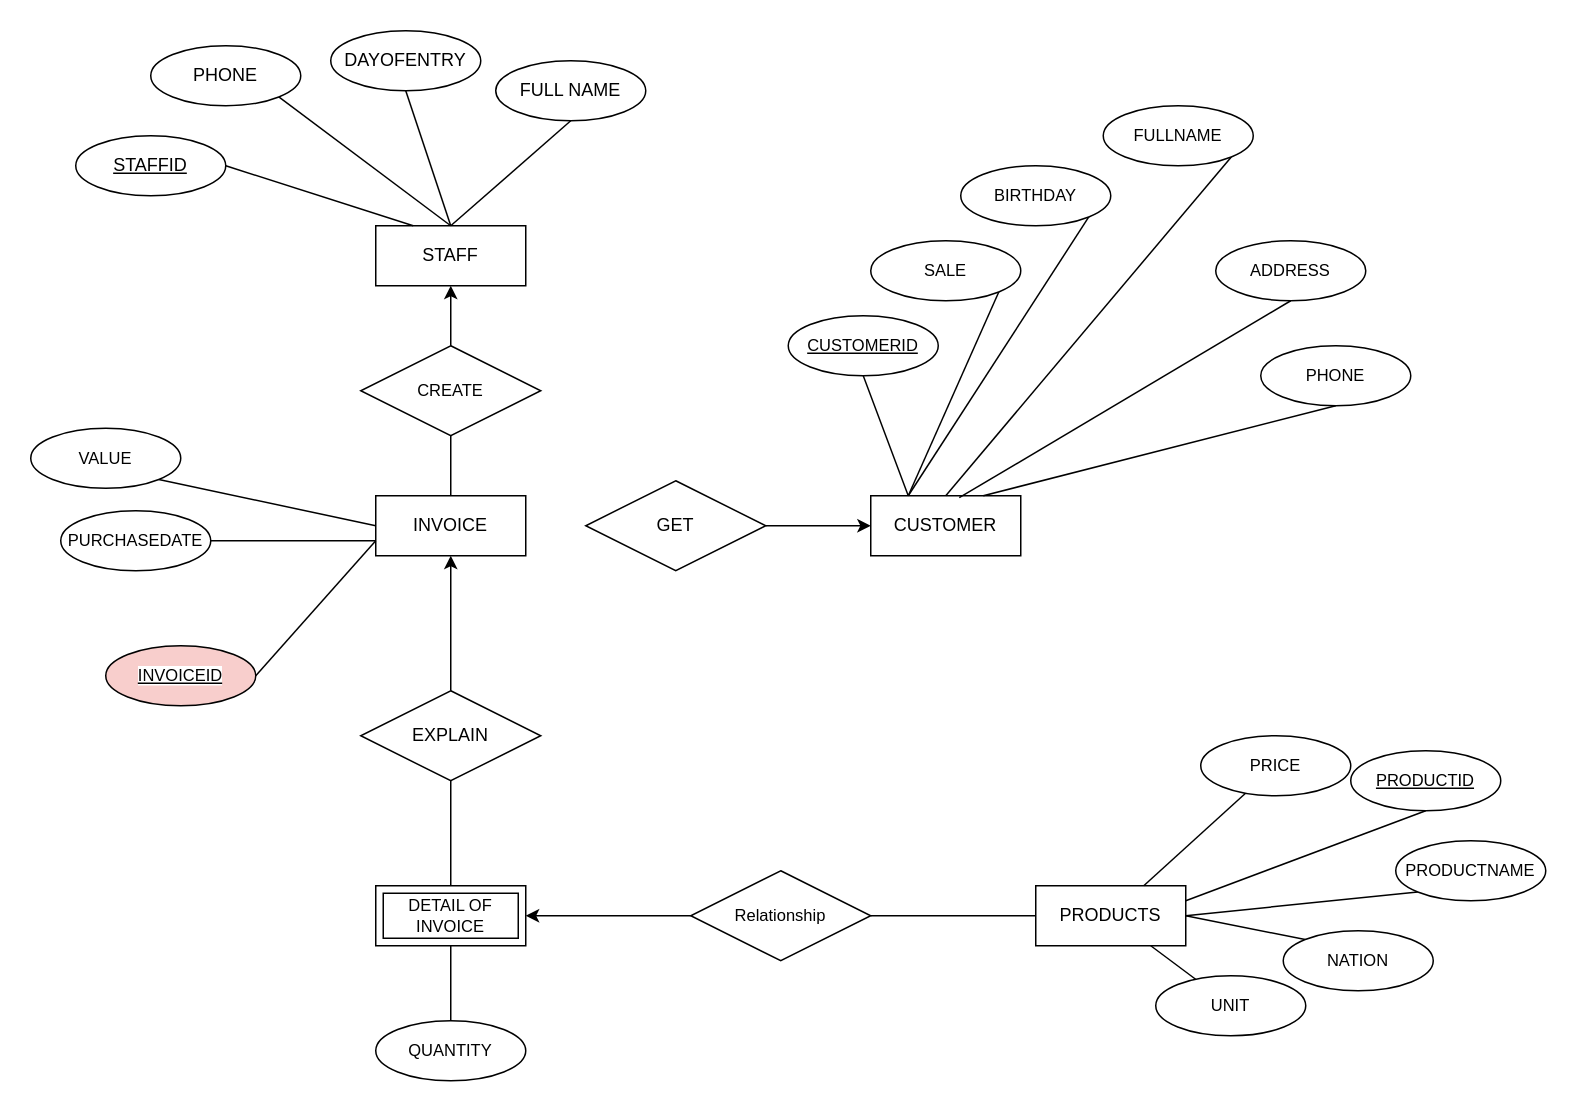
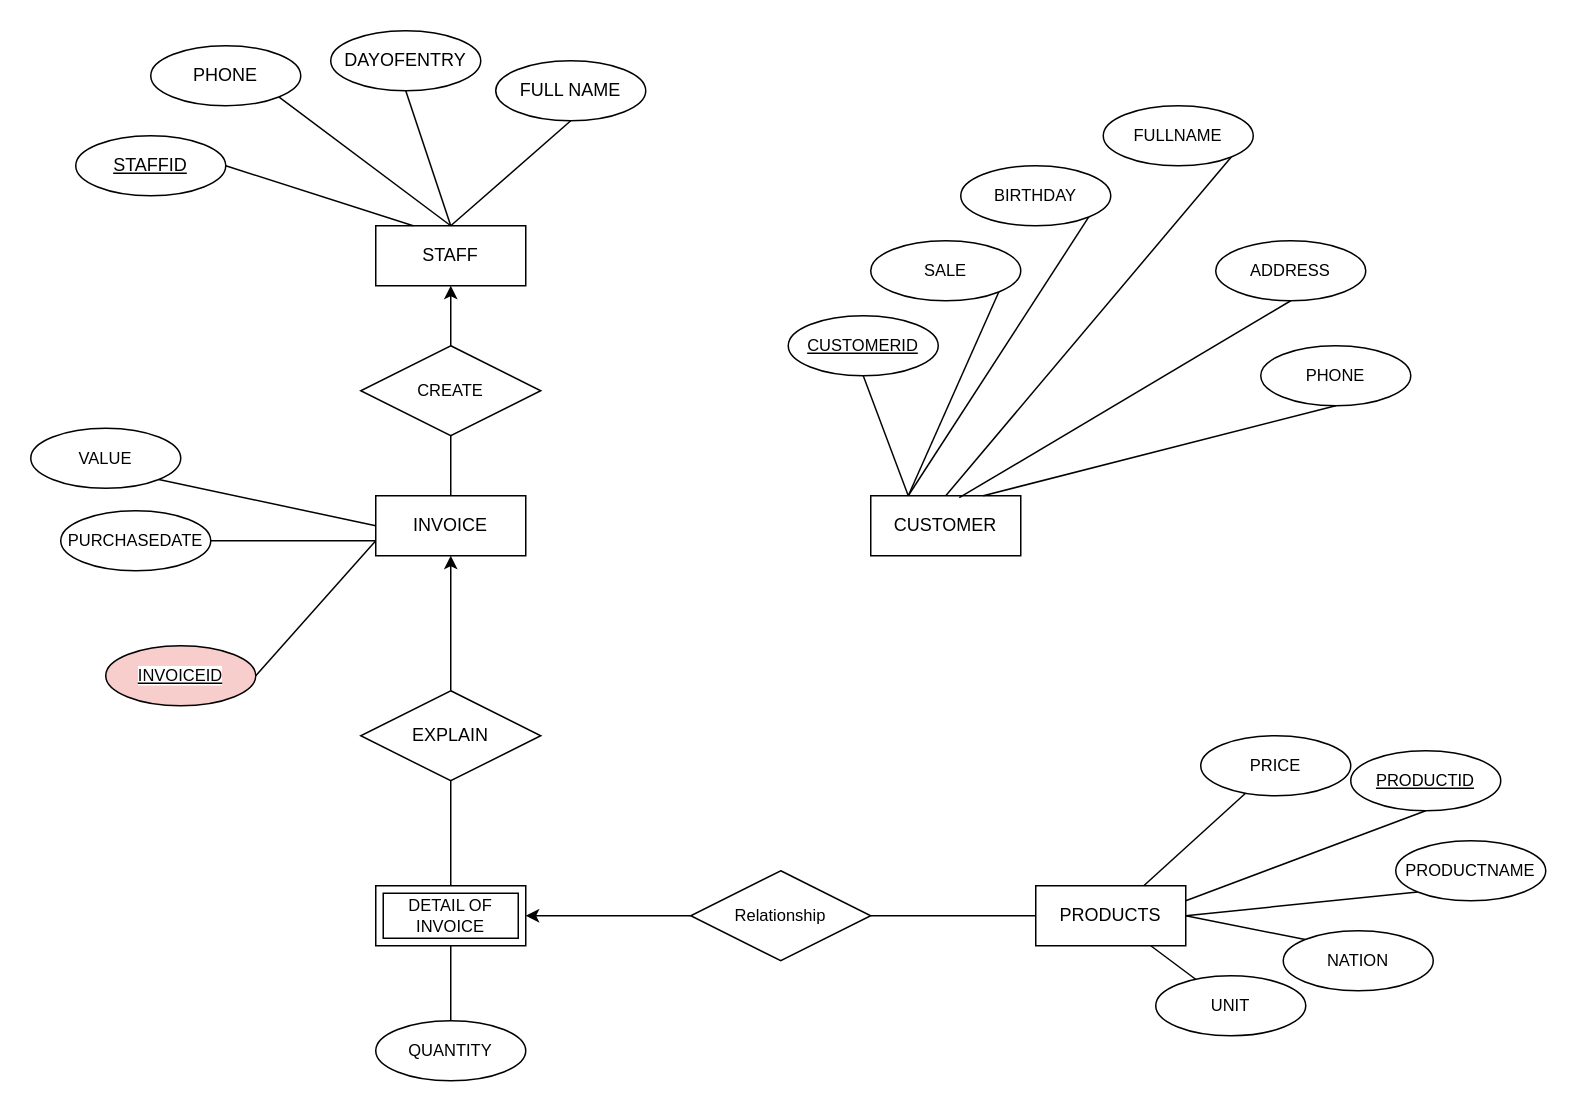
(676, 526) -> none
(813, 526) -> none
